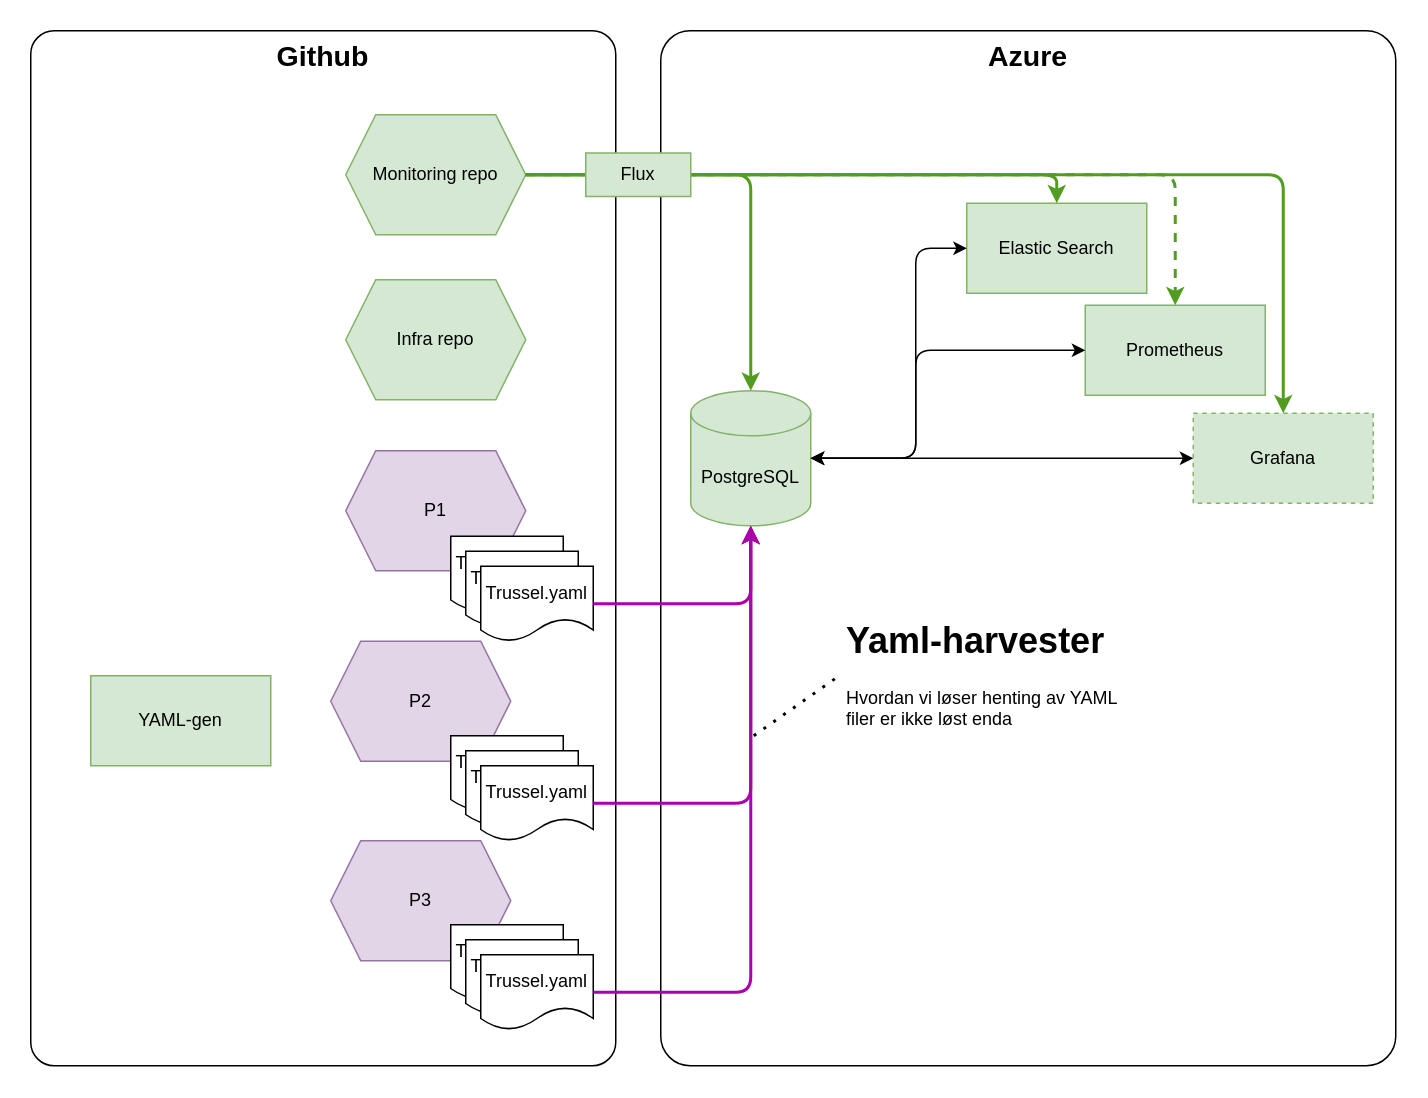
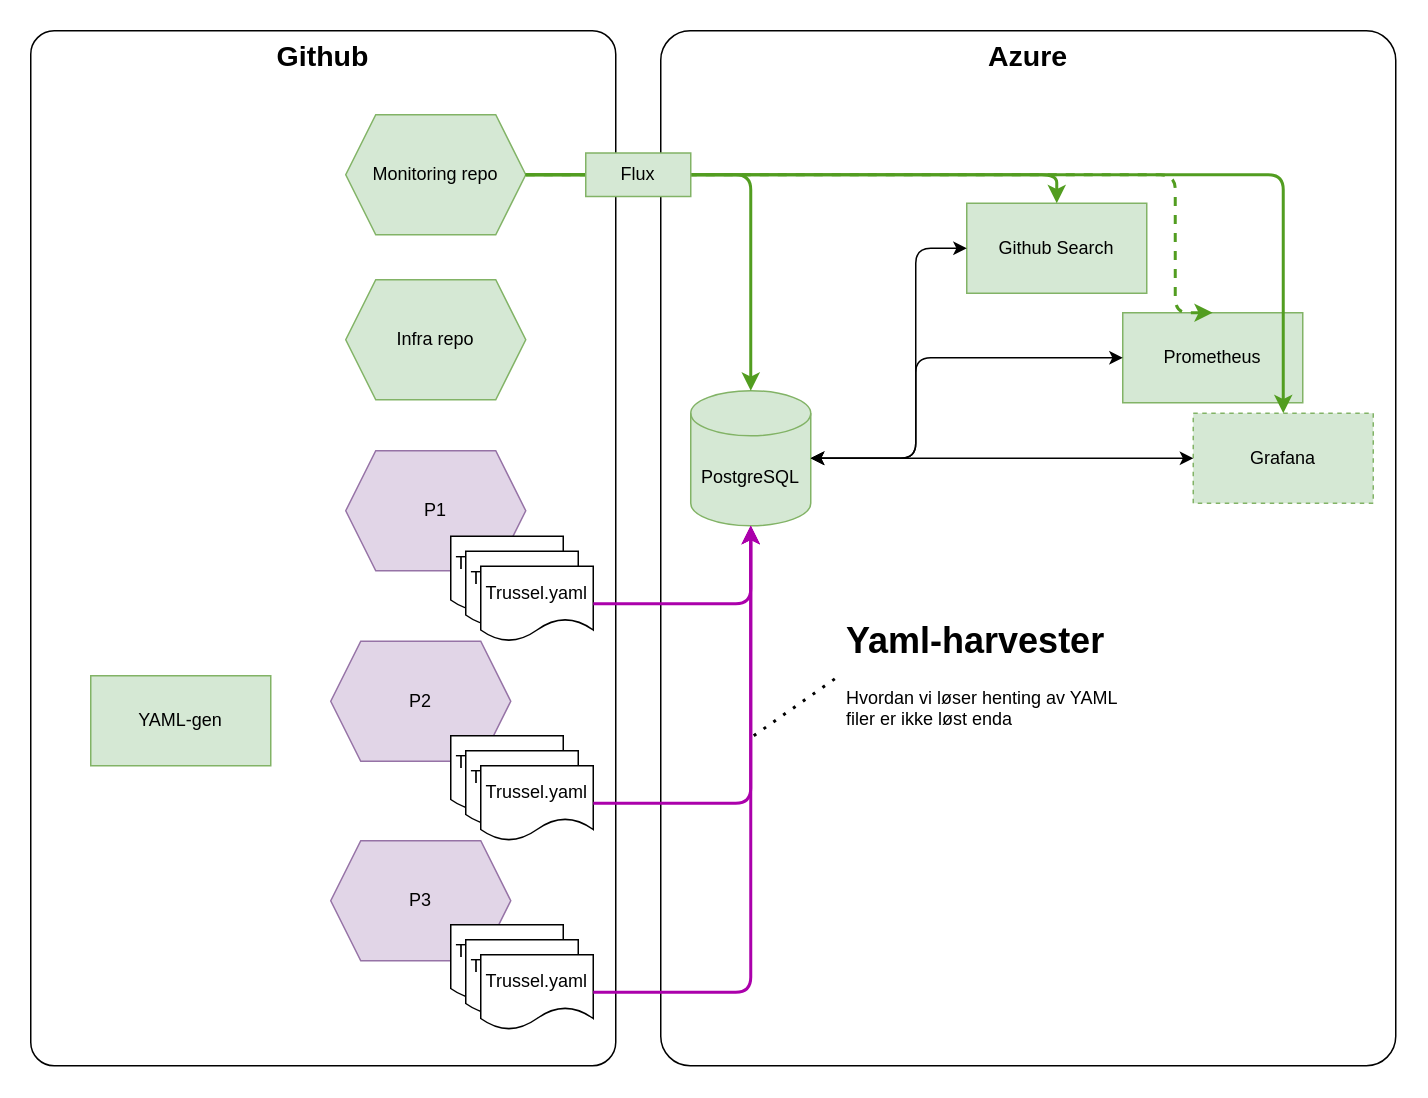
(1057, 248) -> (1057, 248)
(1175, 350) -> (1213, 358)
